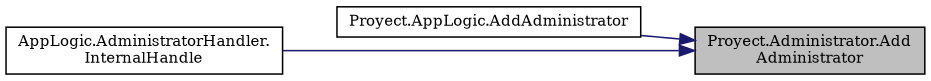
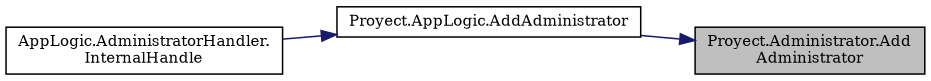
(481, 51) -> (302, 37)
